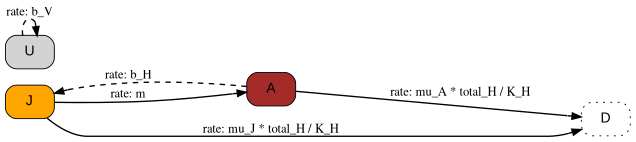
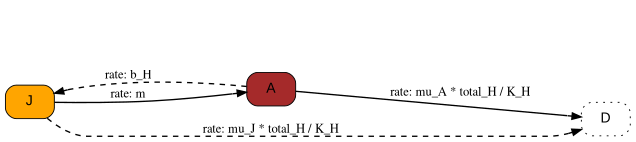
(30, 52) -> none
(305, 136) -> (305, 136)
